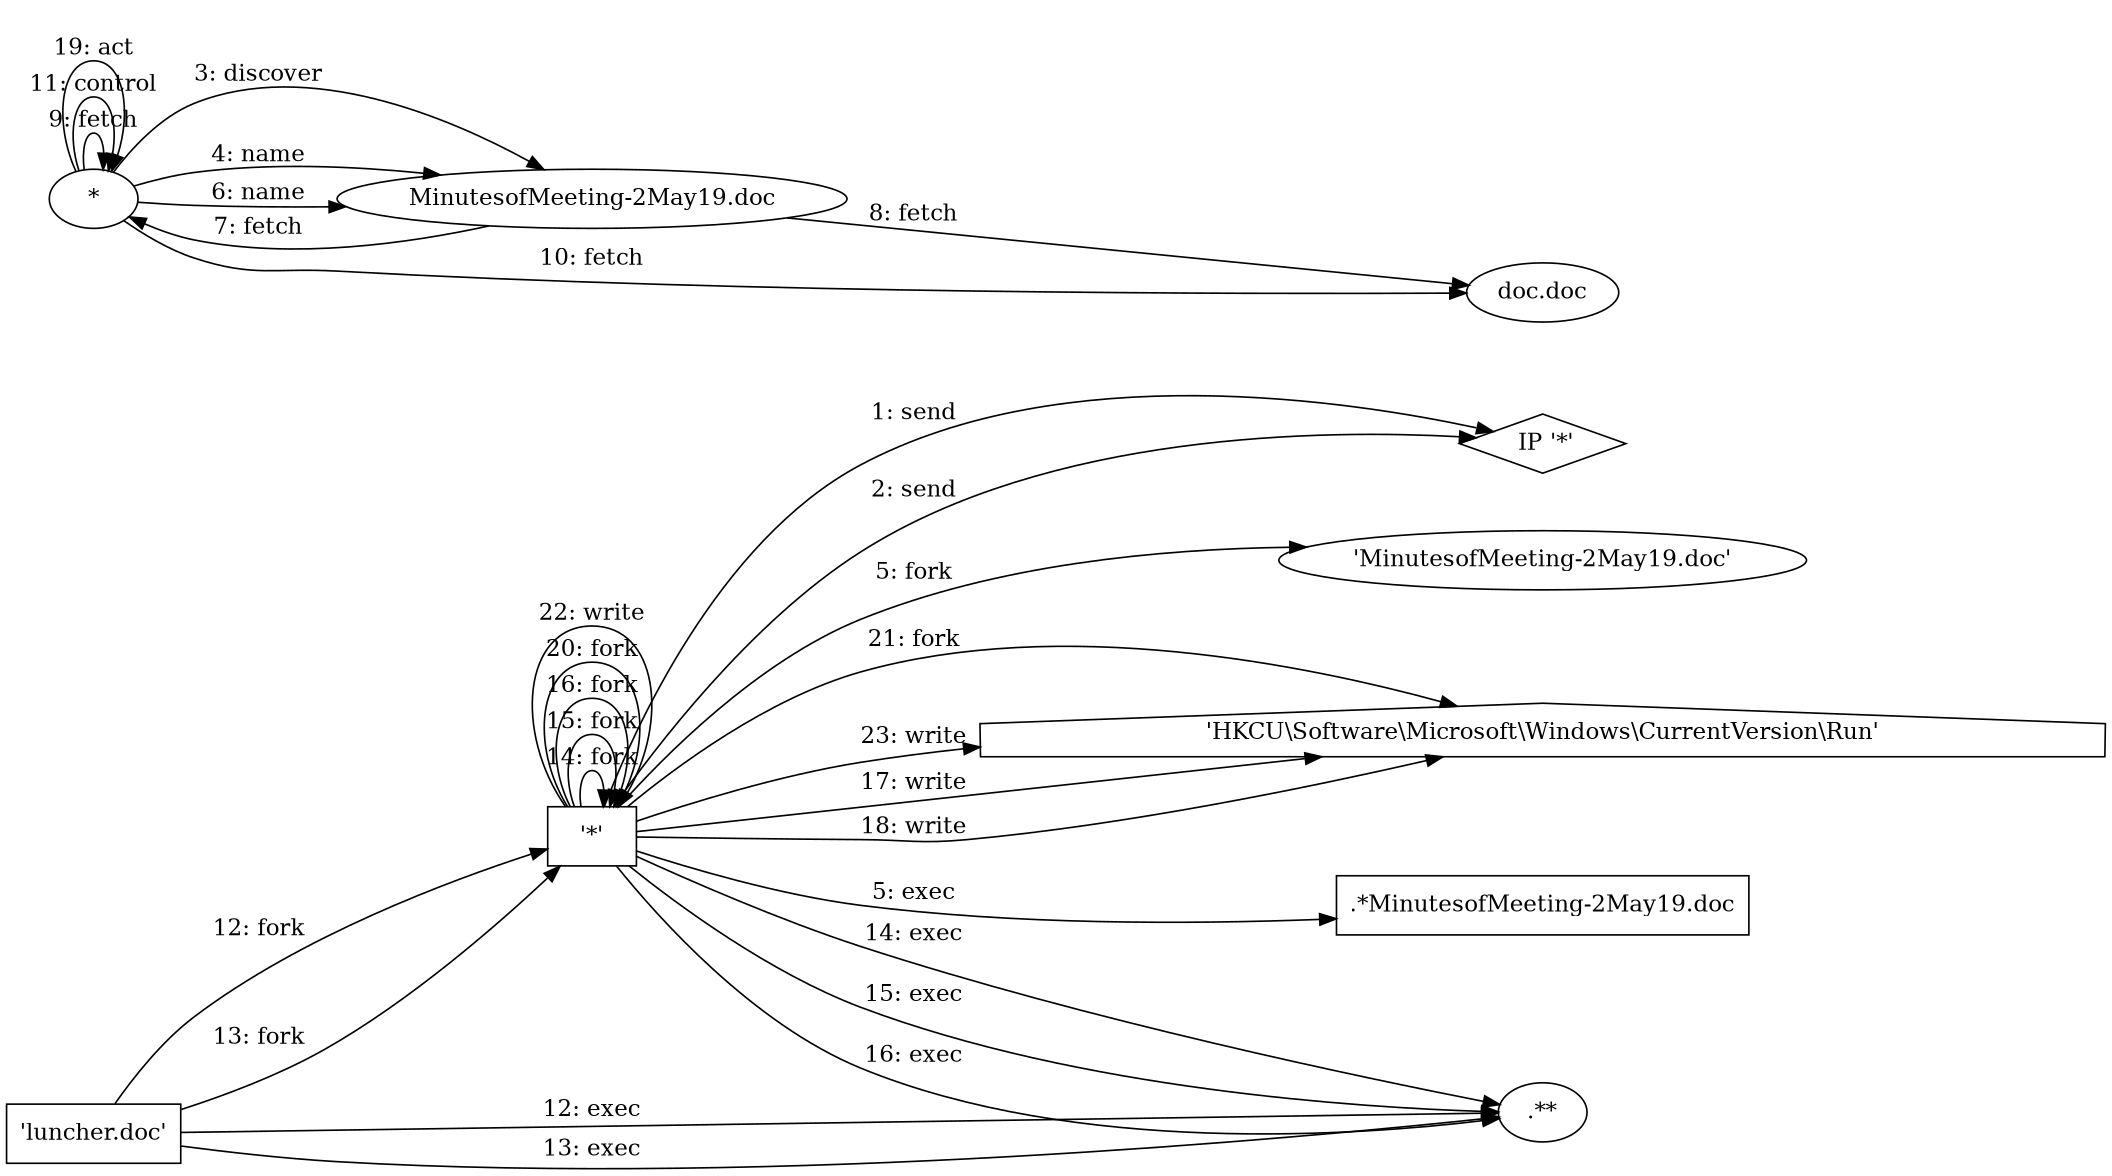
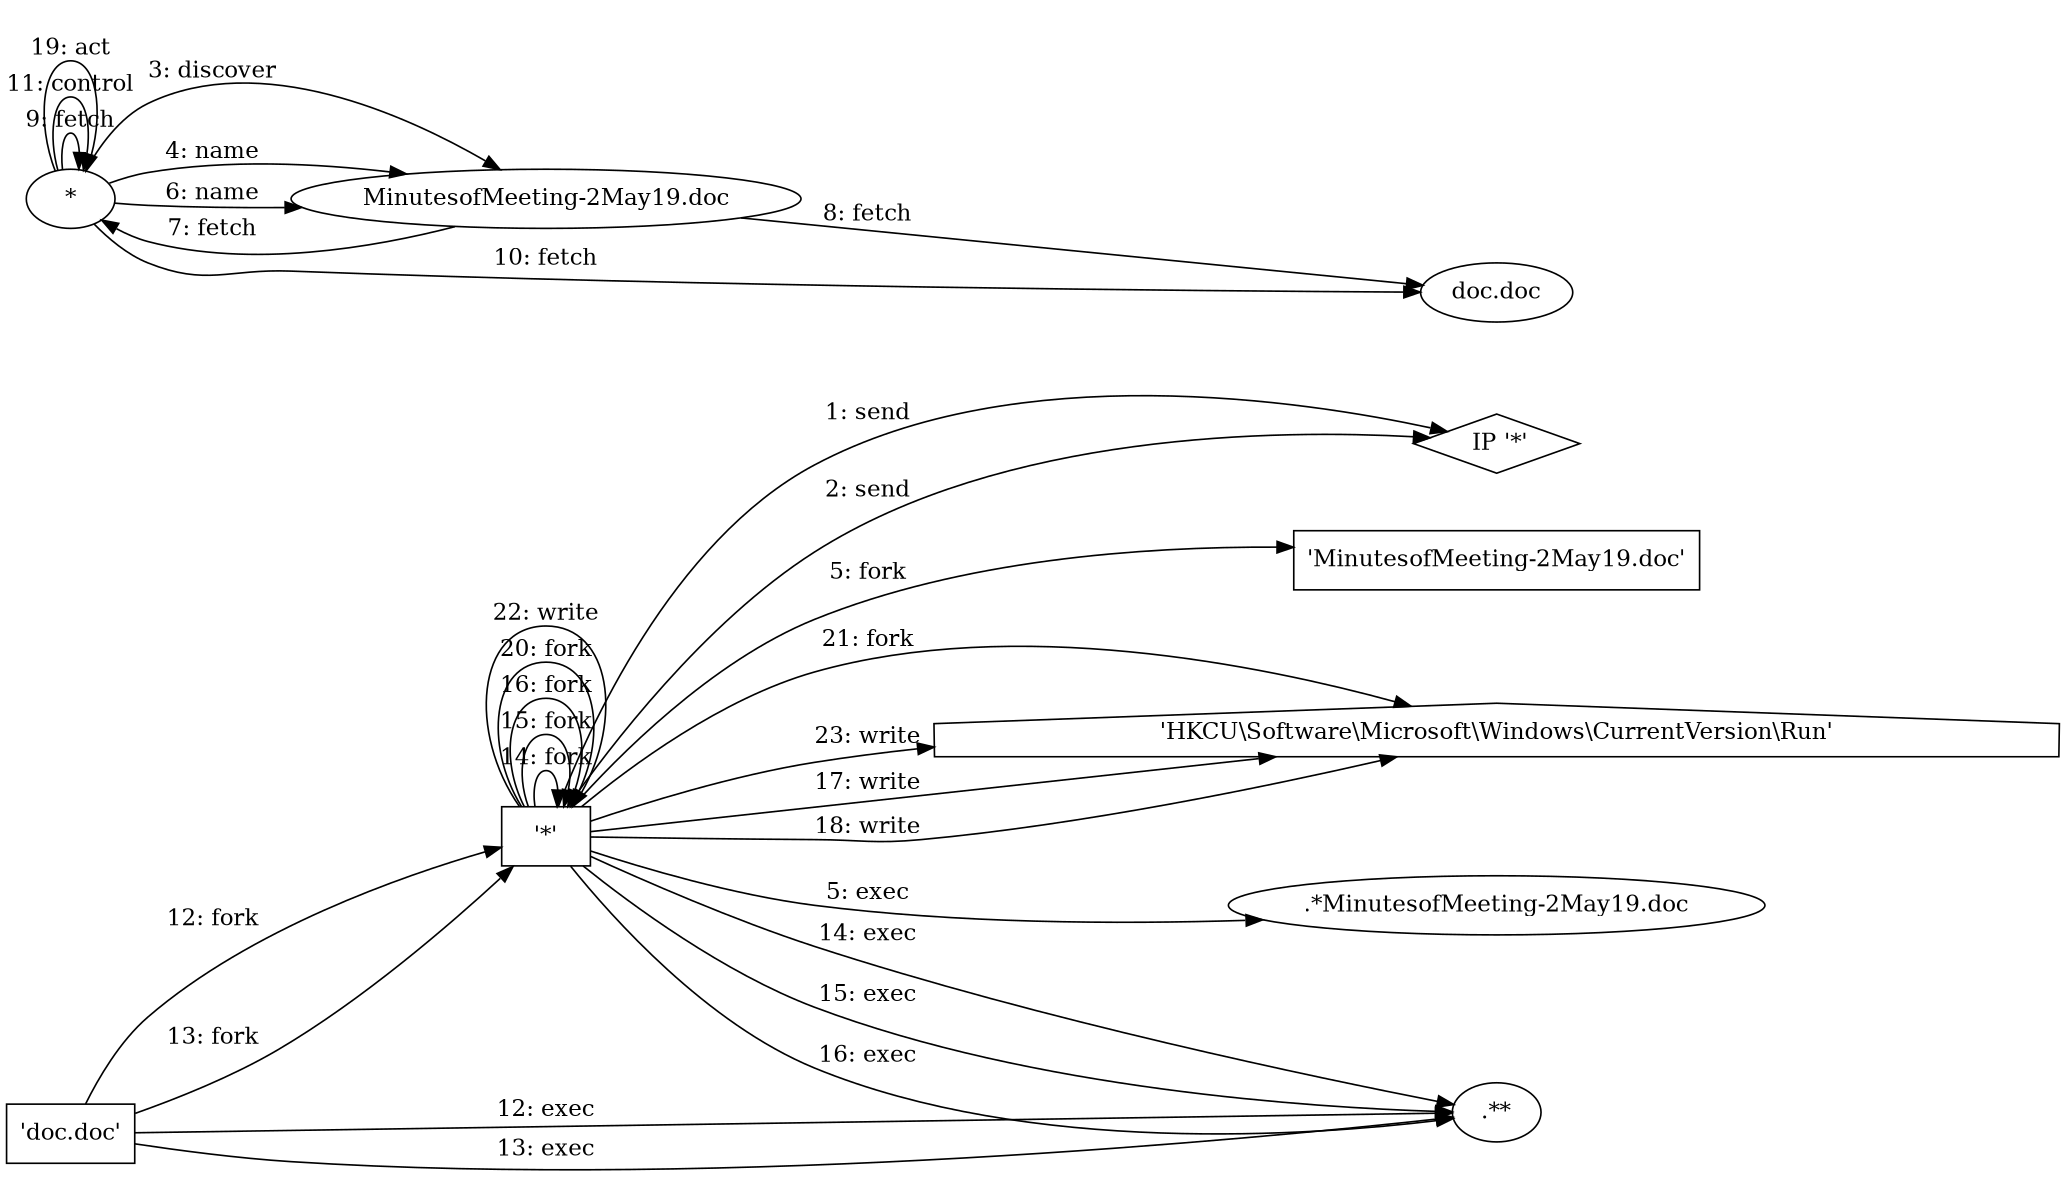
(1543, 560) -> (1497, 560)
(1543, 905) -> (1497, 905)
(94, 1134) -> (71, 1134)
